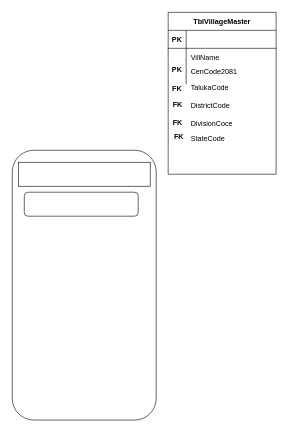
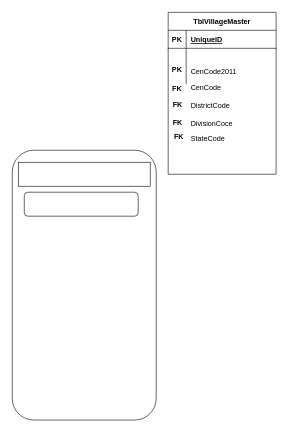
none -> (231, 39)
(231, 57) -> none
(213, 71) -> (213, 71)
(210, 88) -> (205, 88)
